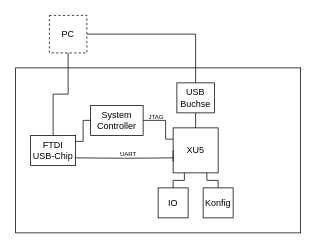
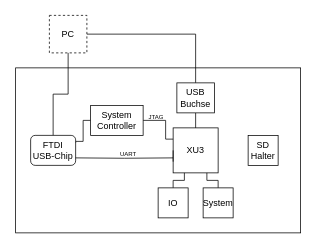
(53, 150) -> (53, 150)
(195, 150) -> (195, 150)
none -> (263, 150)
(218, 203) -> (218, 203)
